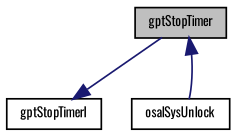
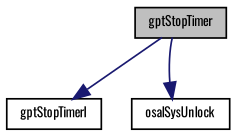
(192, 77) -> (170, 60)
